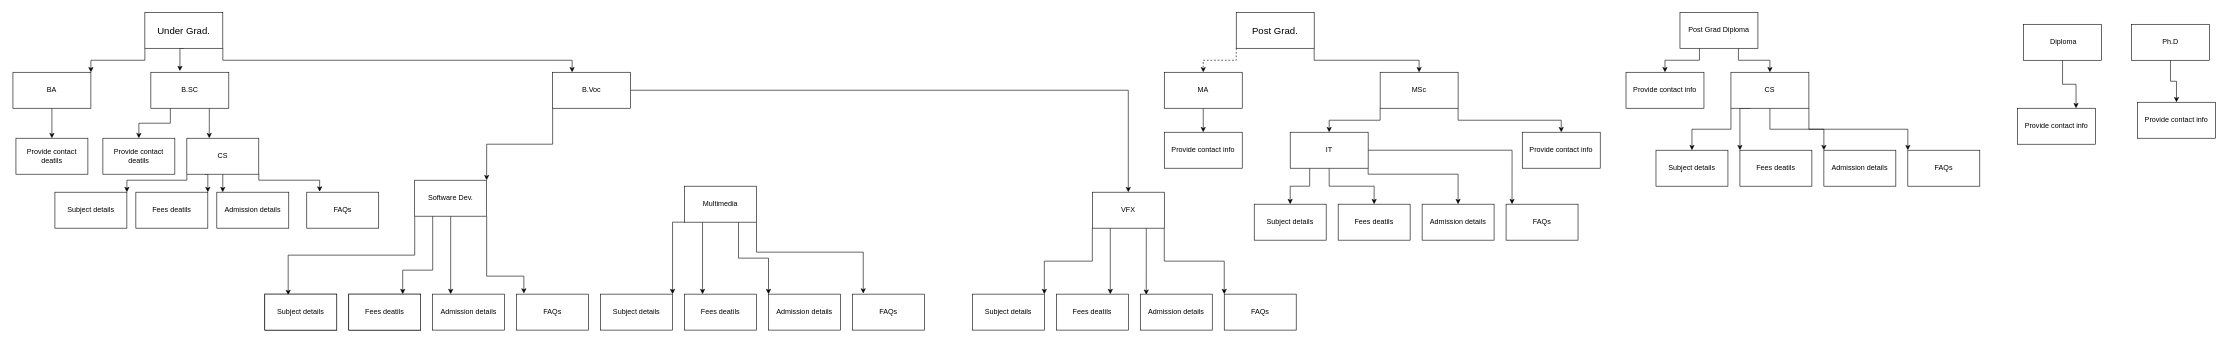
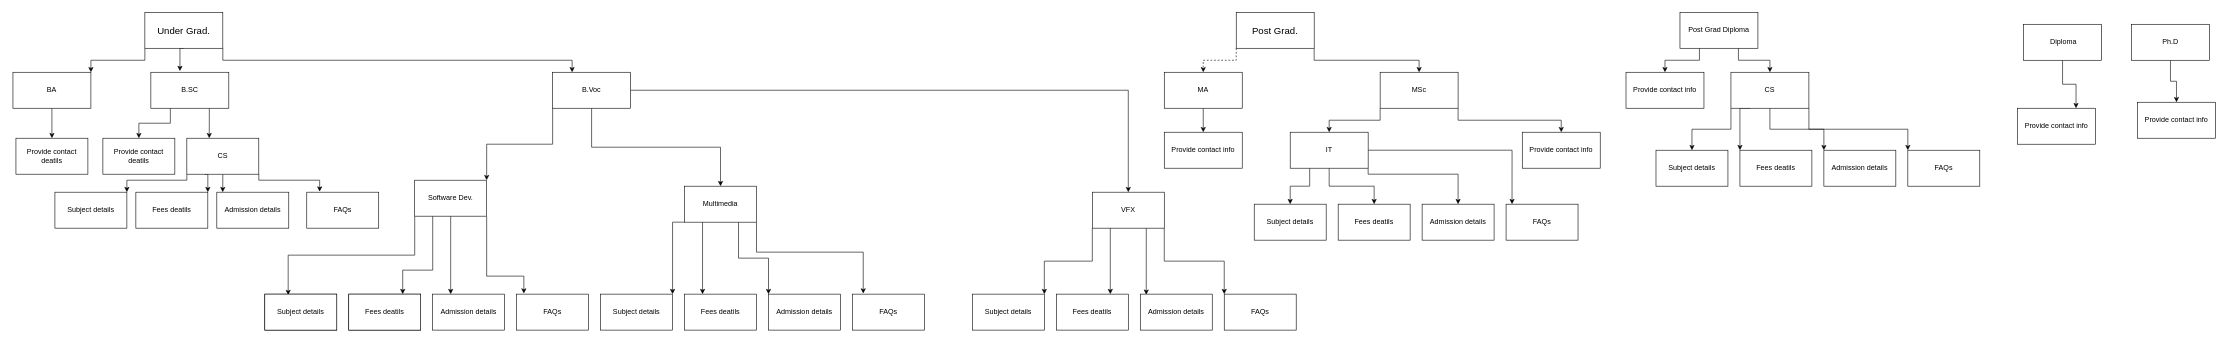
none -> (591, 128)
